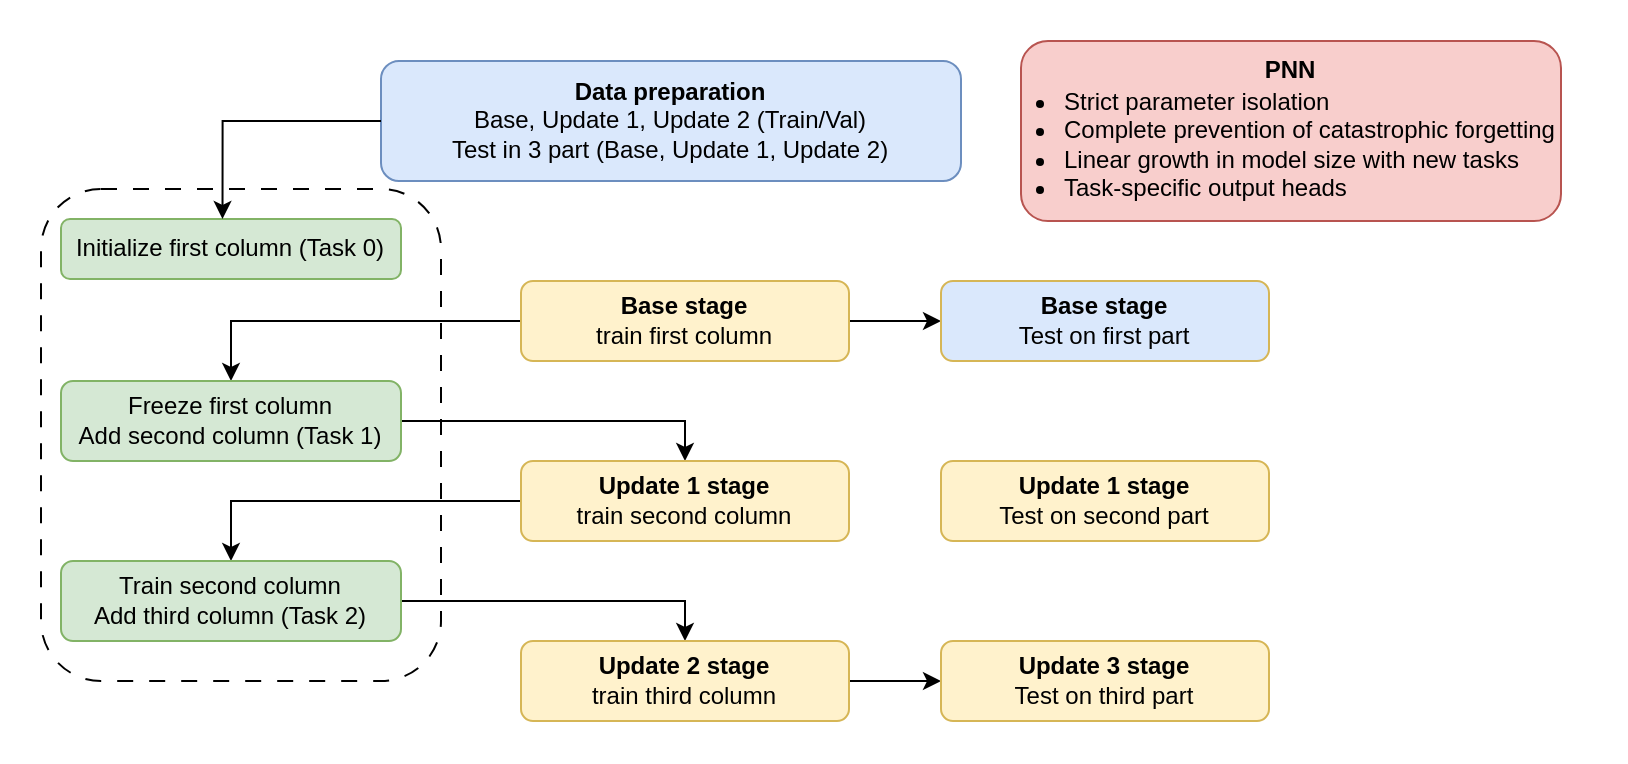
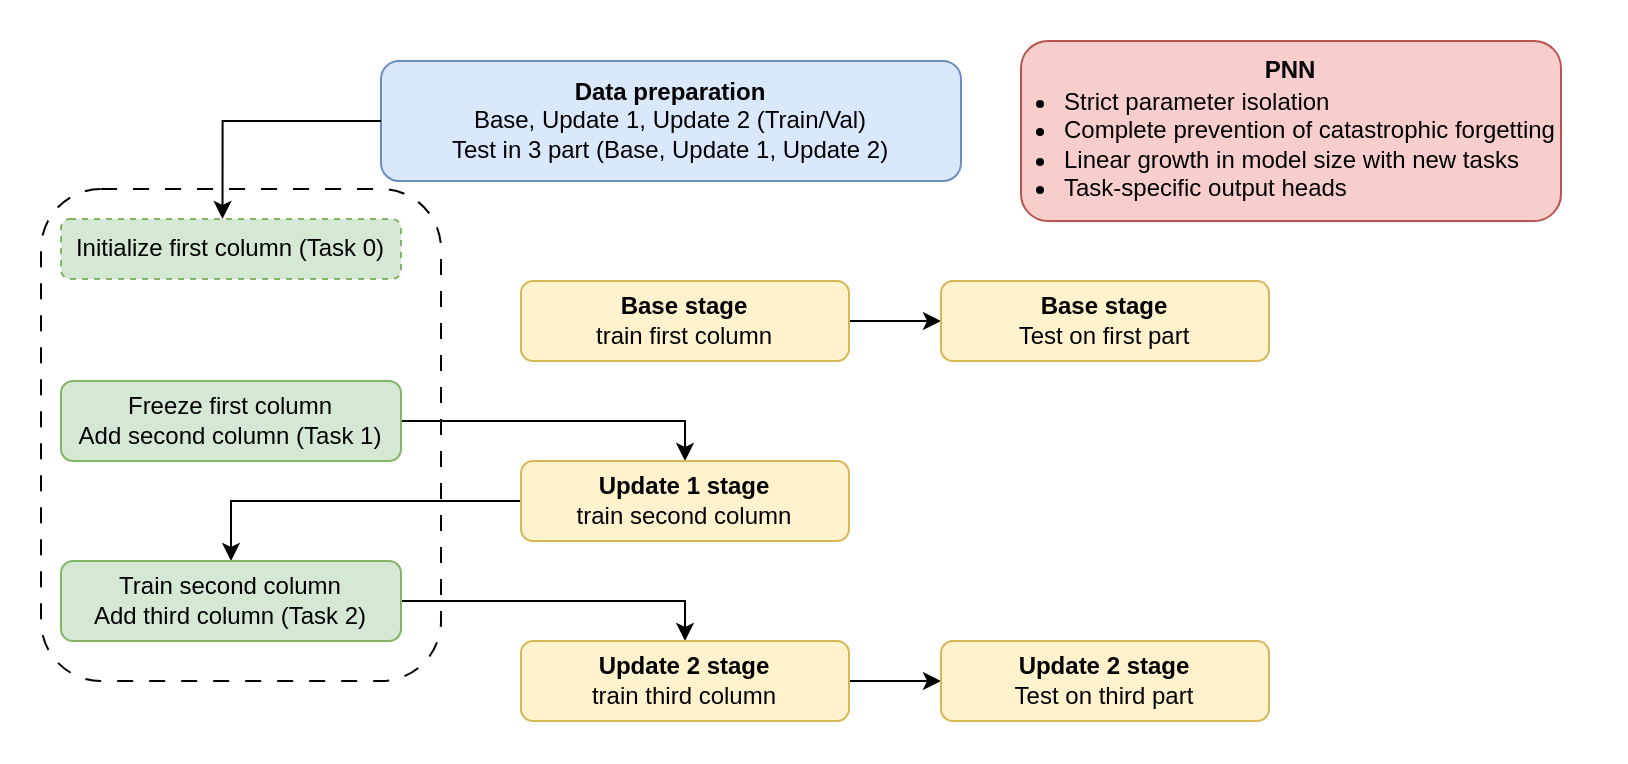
(231, 249) -> (231, 249)
(353, 321) -> none
(1105, 321) -> (1105, 321)
(1105, 501) -> none
(1105, 681) -> (1105, 681)
